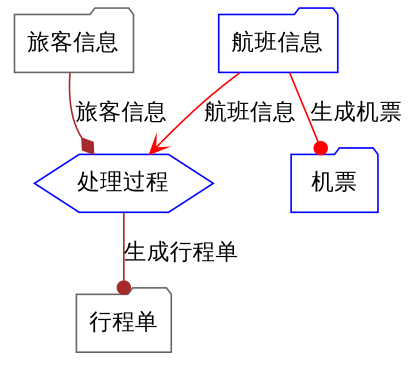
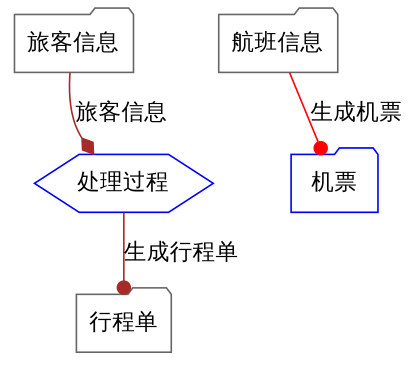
(278, 43) -> (278, 43)
(199, 106) -> none
